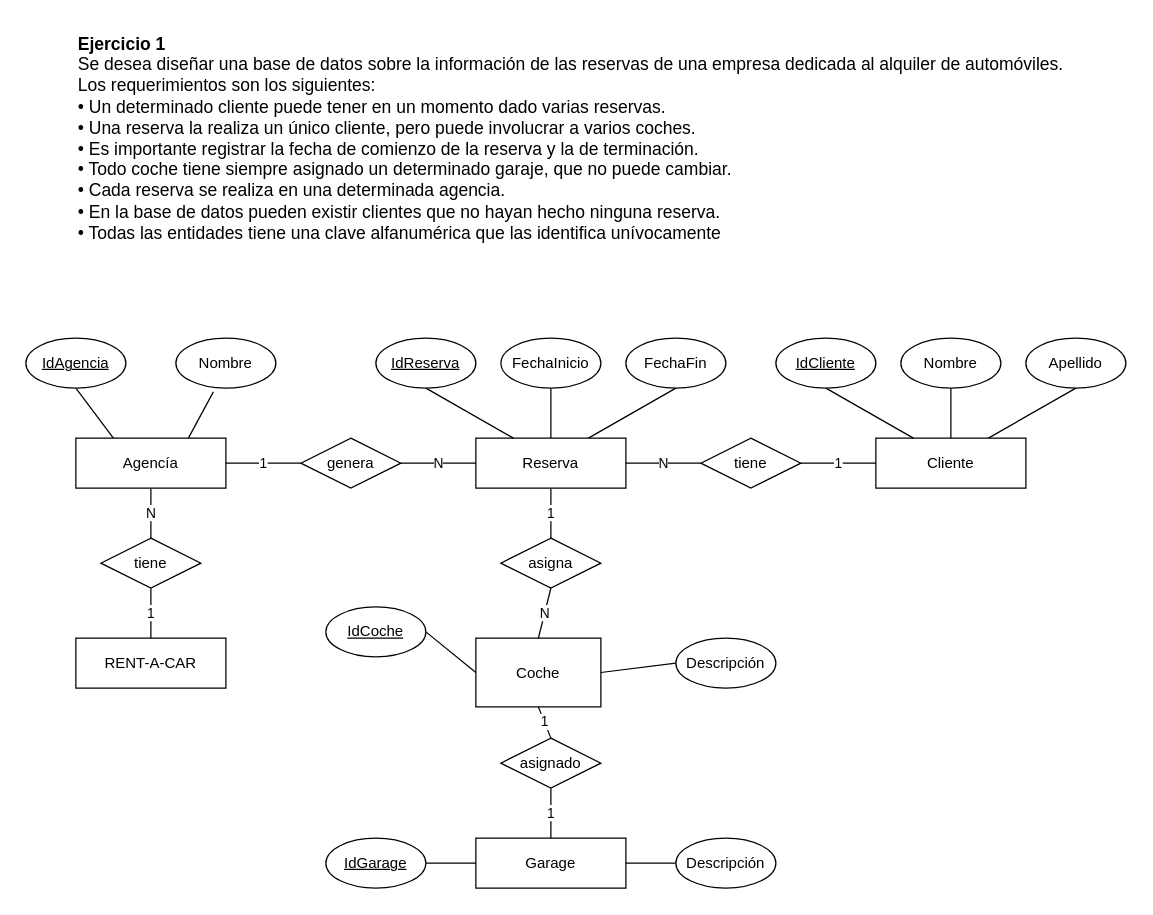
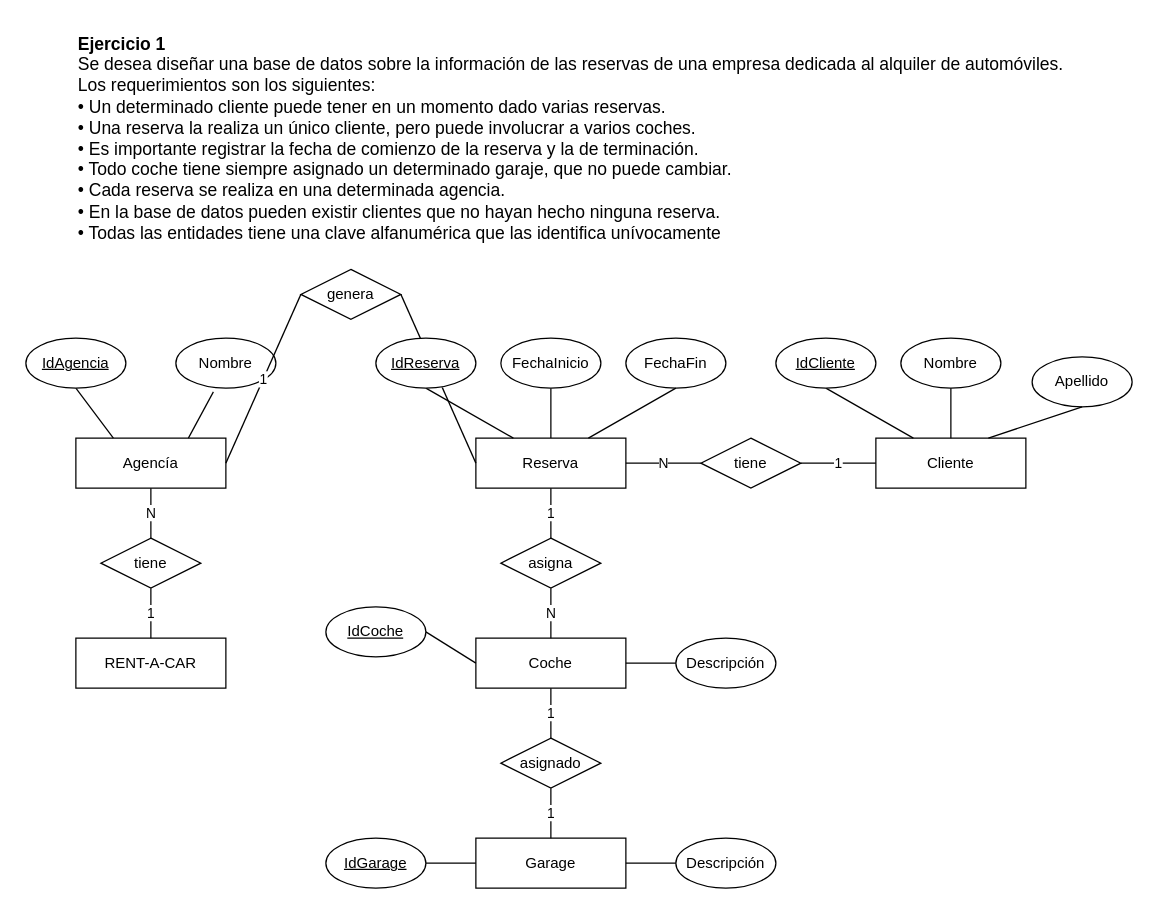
(1076, 363) -> (1082, 382)
(351, 463) -> (351, 294)
(538, 673) -> (551, 663)
